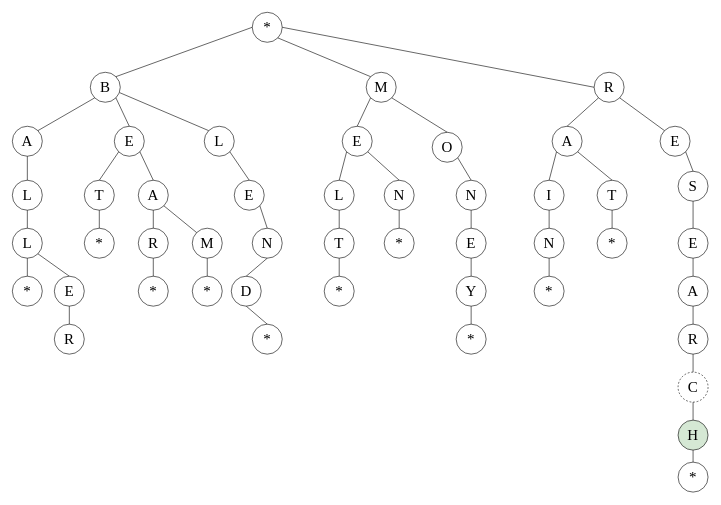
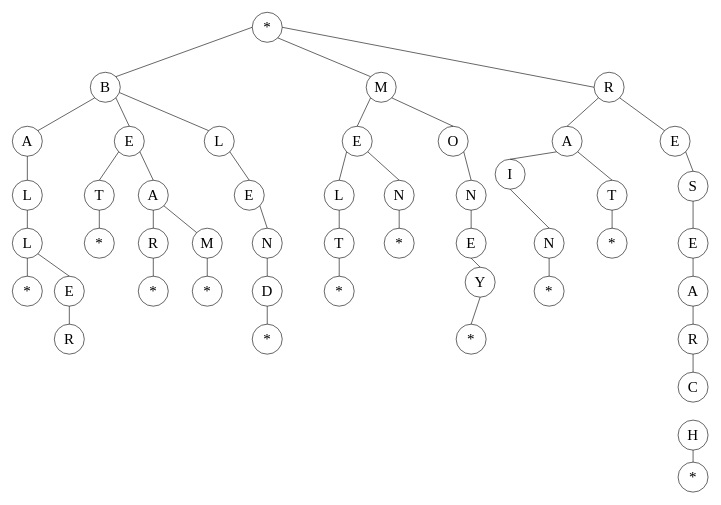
(447, 147) -> (453, 141)
(549, 195) -> (510, 174)
(246, 291) -> (267, 291)
(471, 291) -> (480, 282)
(693, 387) -> (693, 387)
(693, 411) -> none
(693, 435) -> (693, 435)
